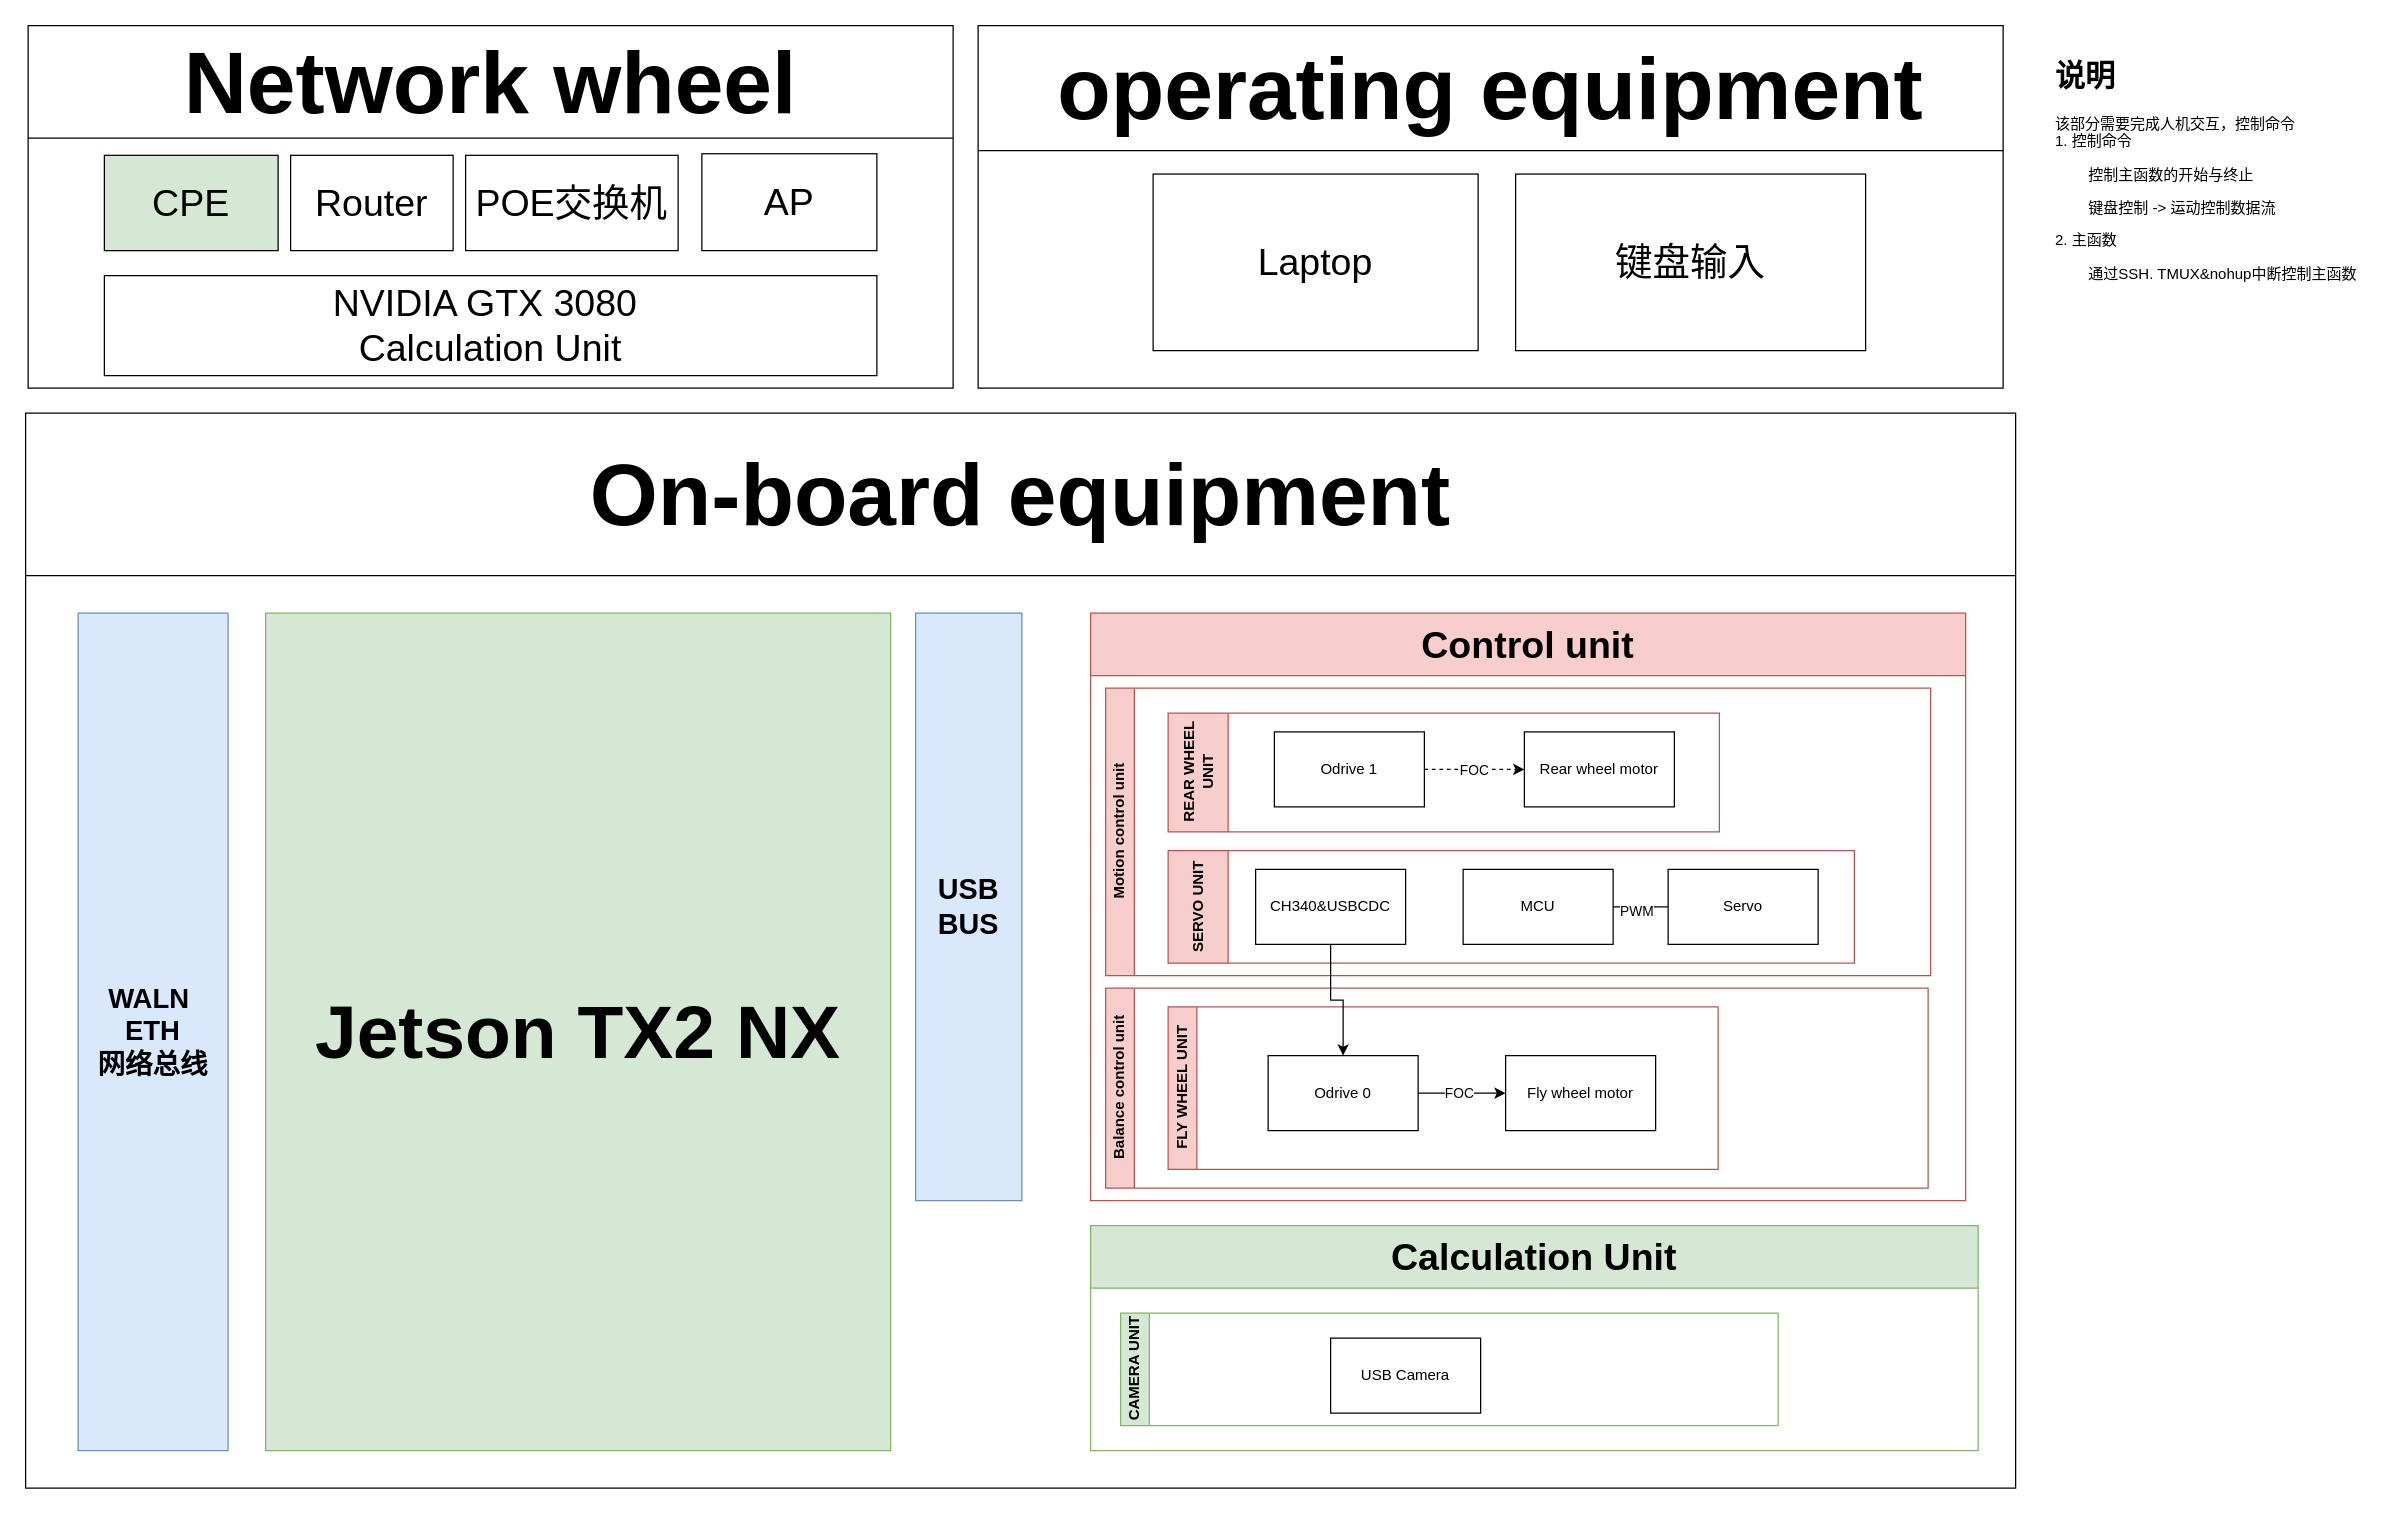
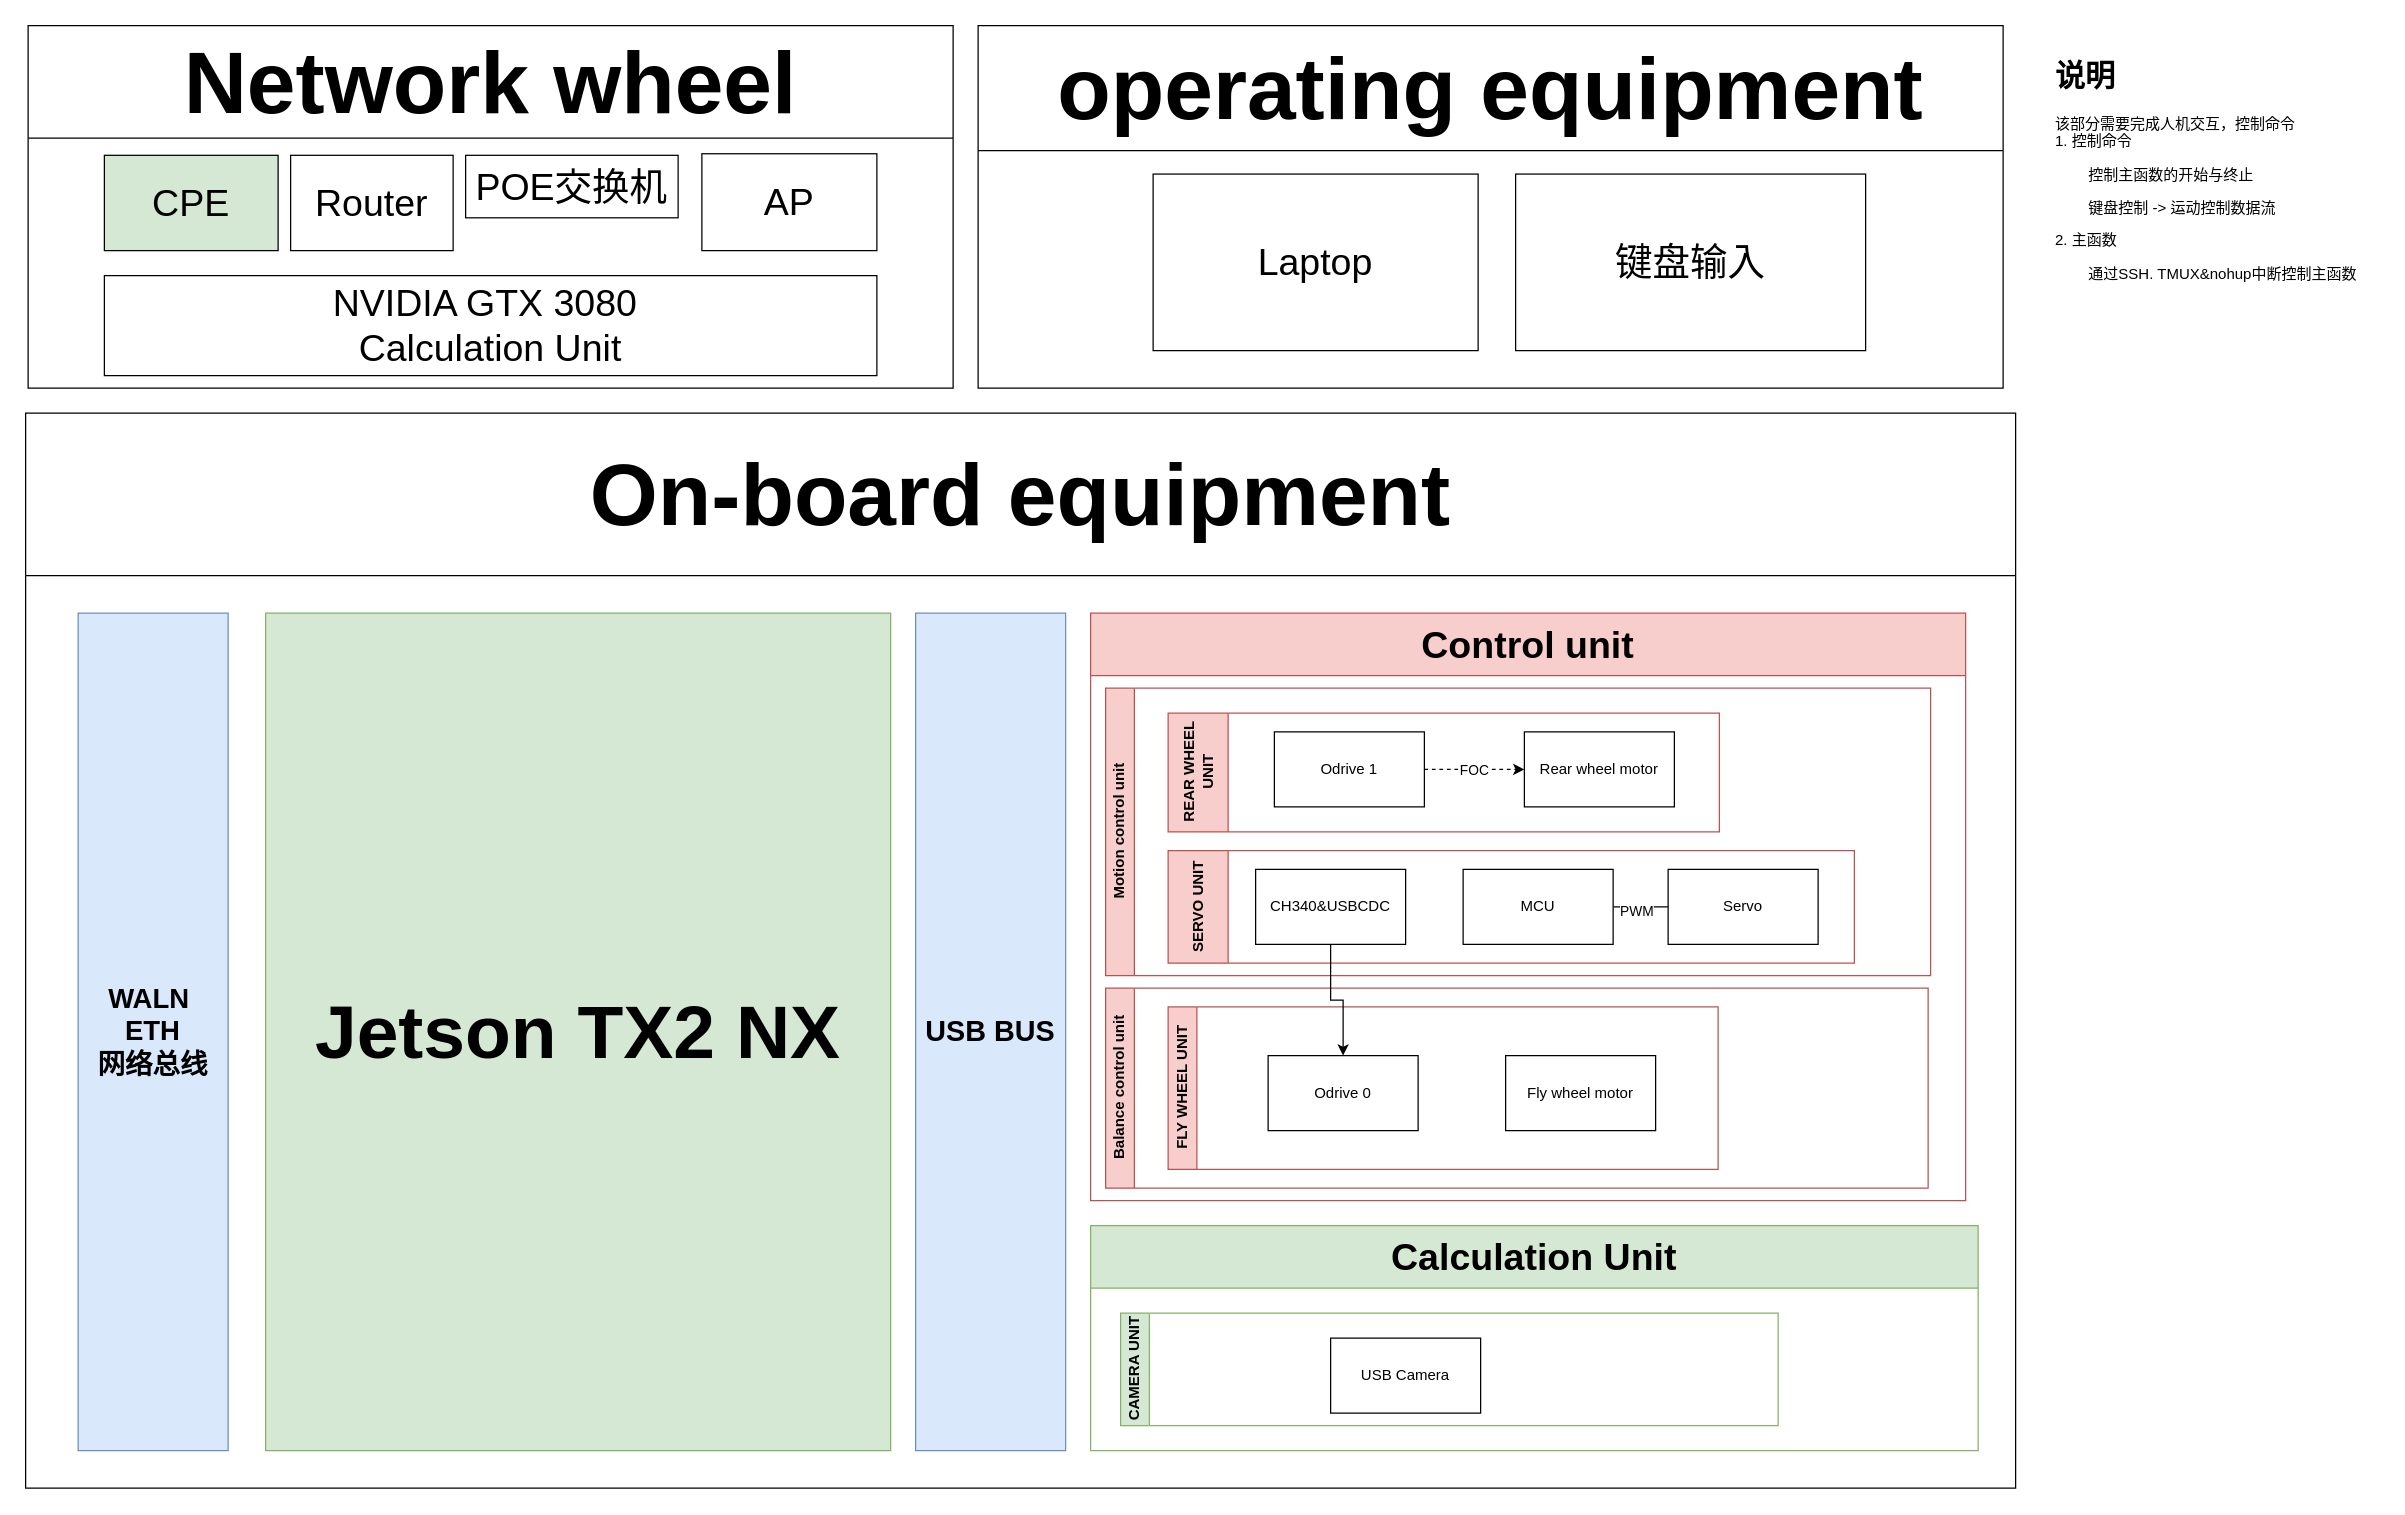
(572, 203) -> (572, 187)
(969, 907) -> (991, 1032)
(1457, 1093) -> none
